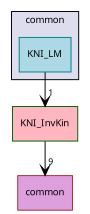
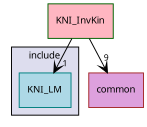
(45, 21) -> (45, 56)
(45, 86) -> (64, 53)
